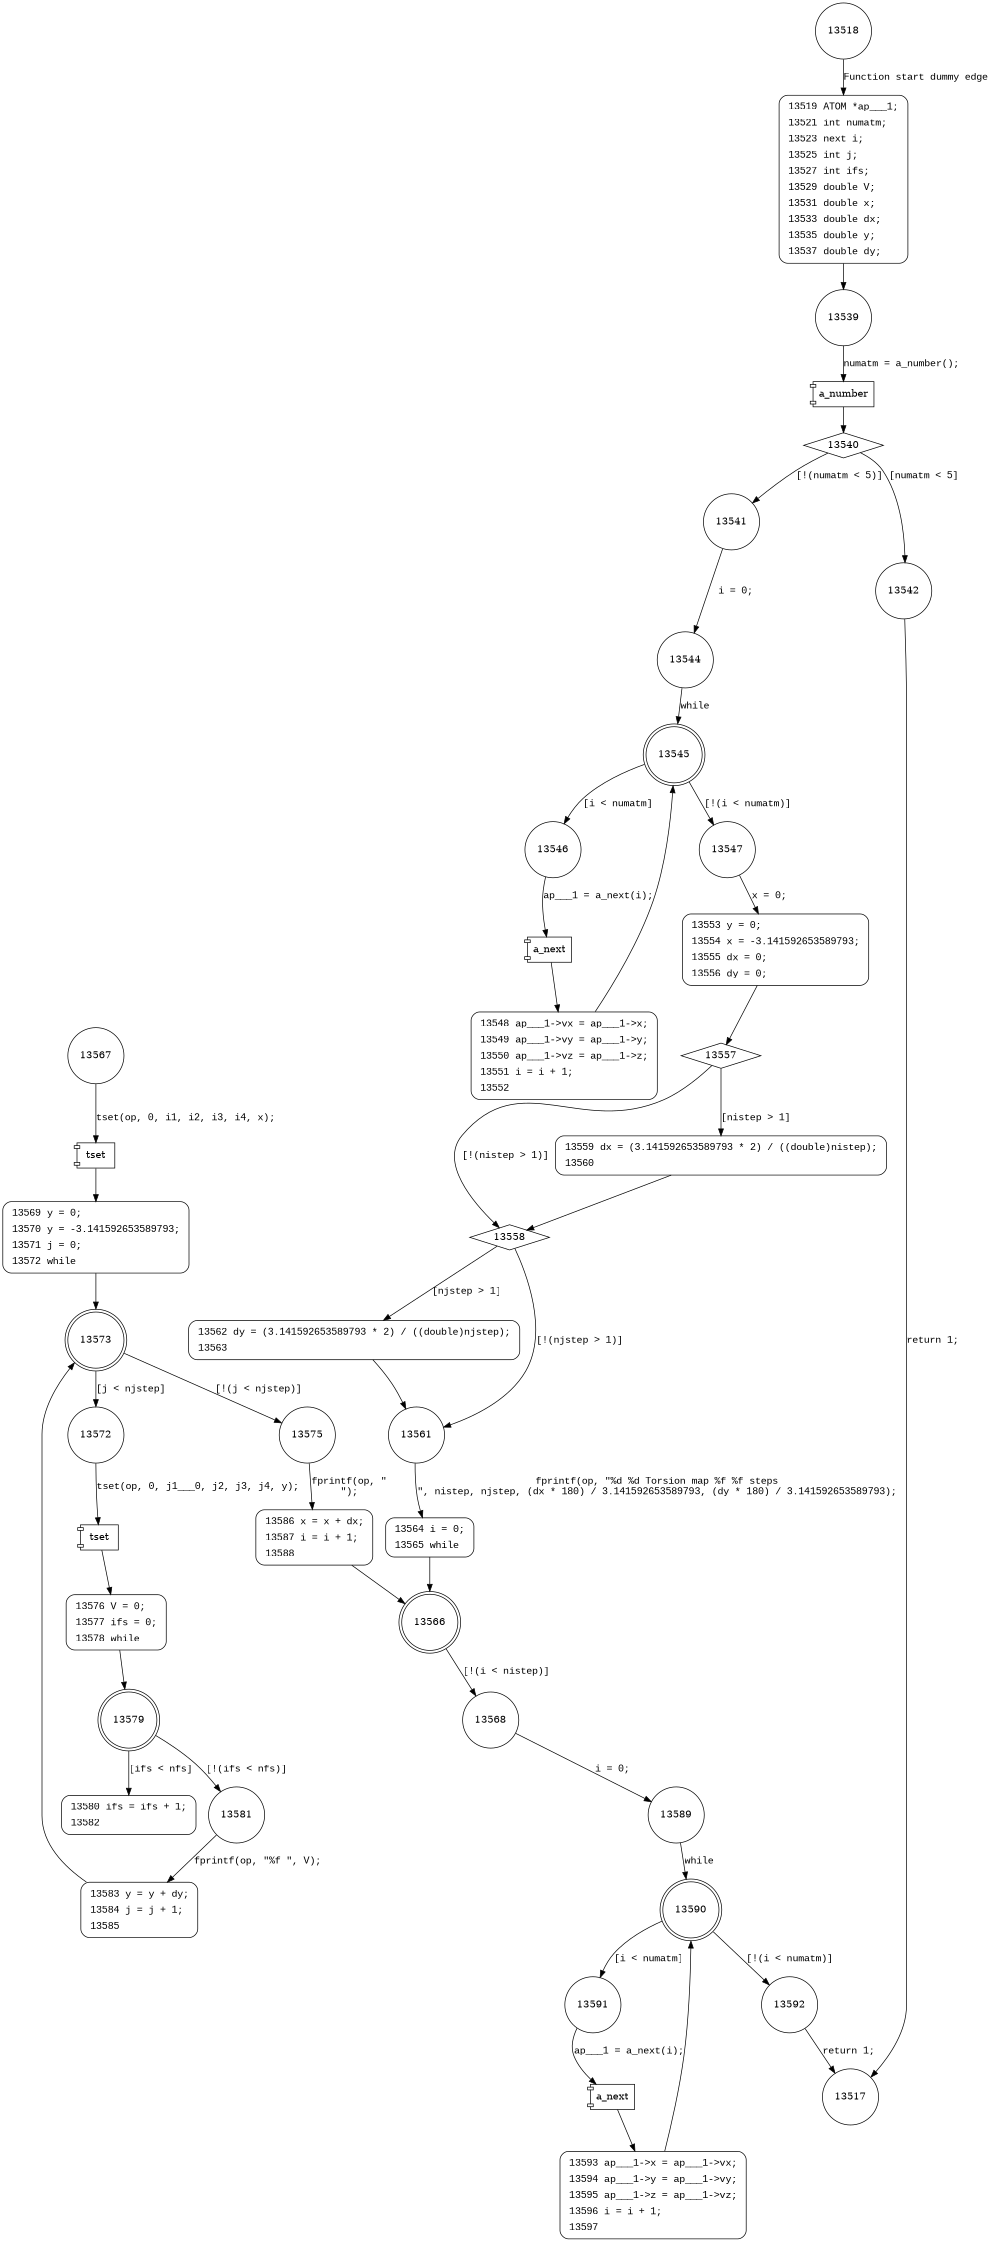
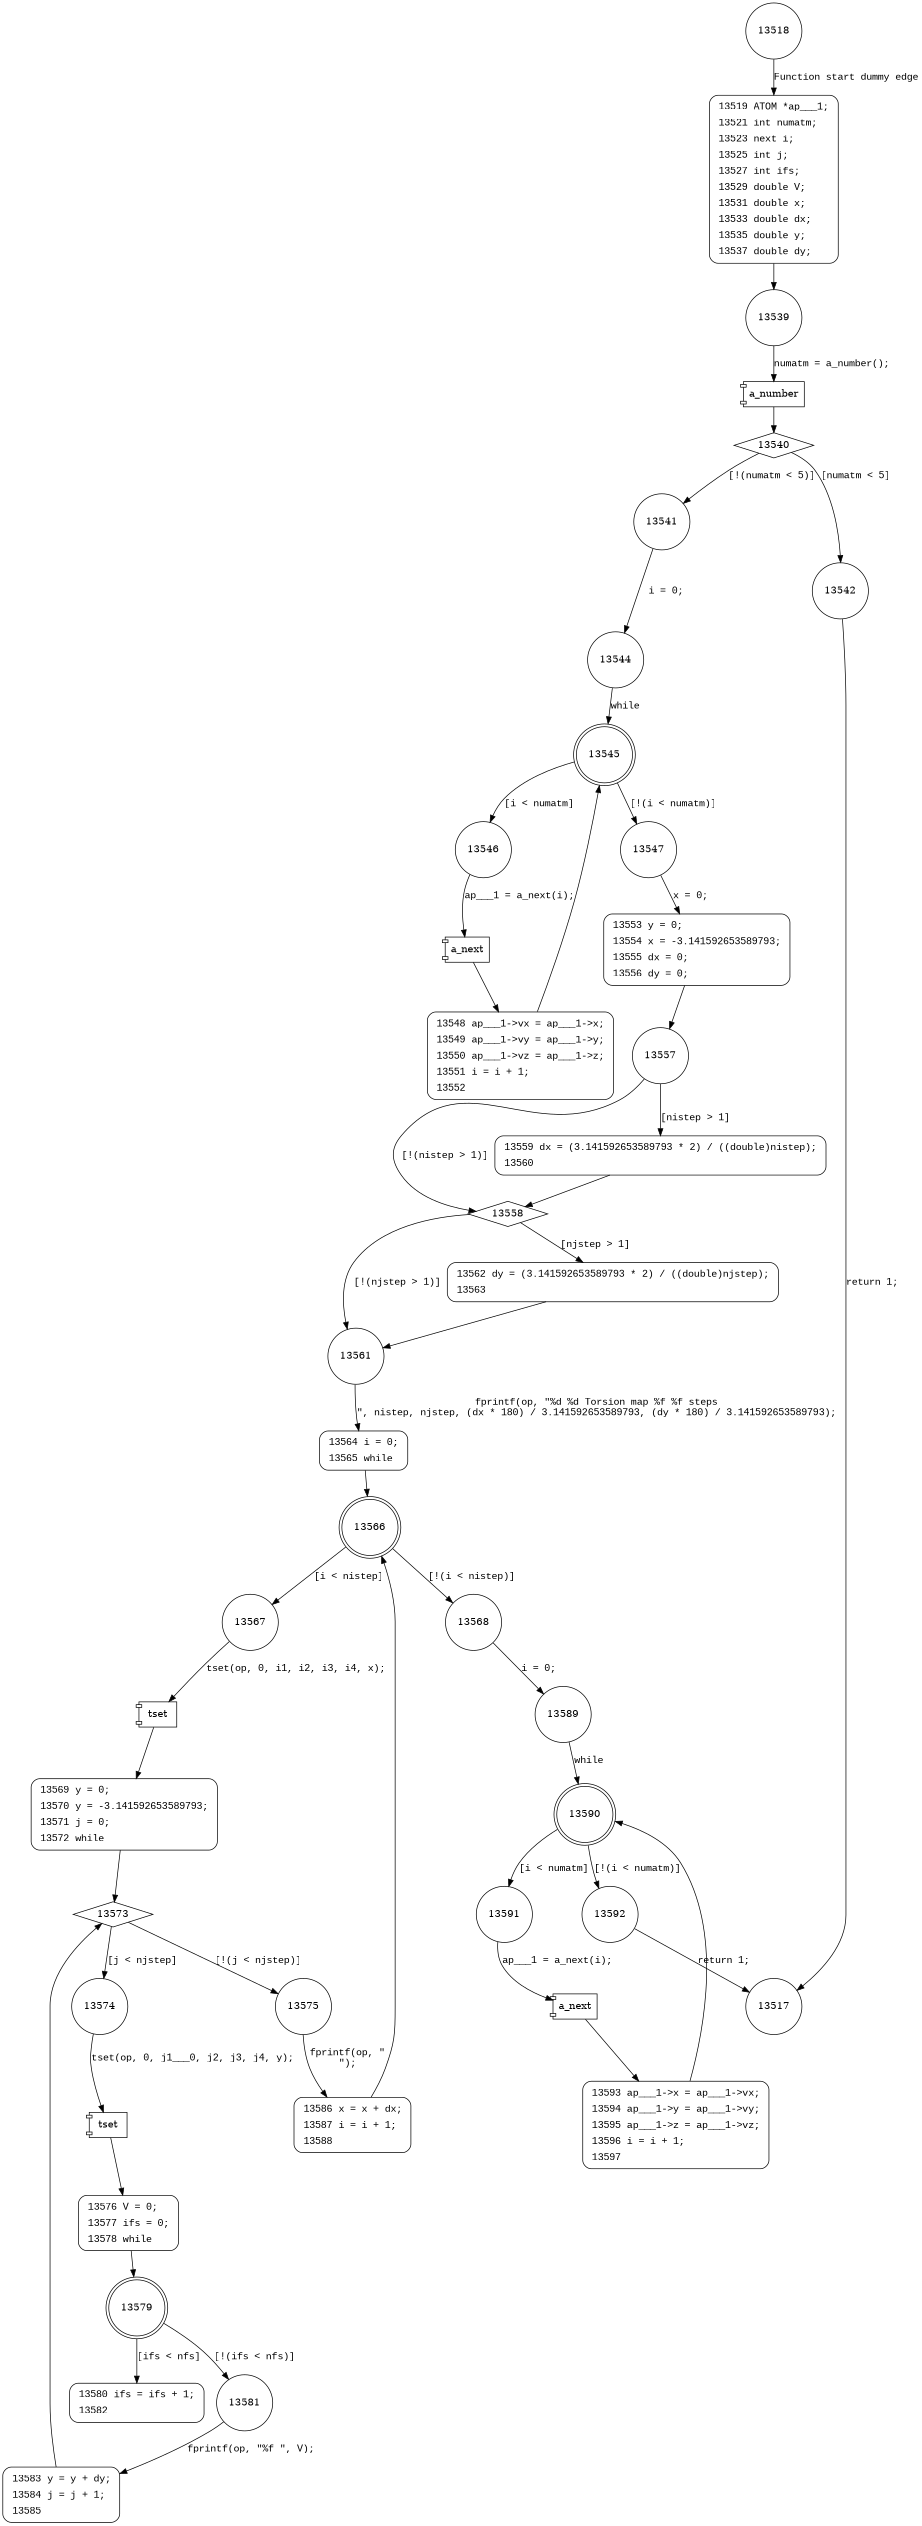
(721, 1056) -> (660, 1056)
(96, 1340) -> (113, 1914)
(96, 1435) -> (100, 2006)
none -> (312, 1574)
